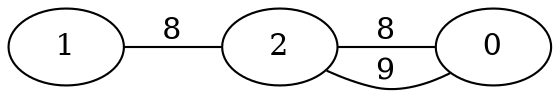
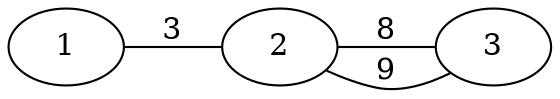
(173, 31) -> (173, 31)
(493, 47) -> (493, 47)
